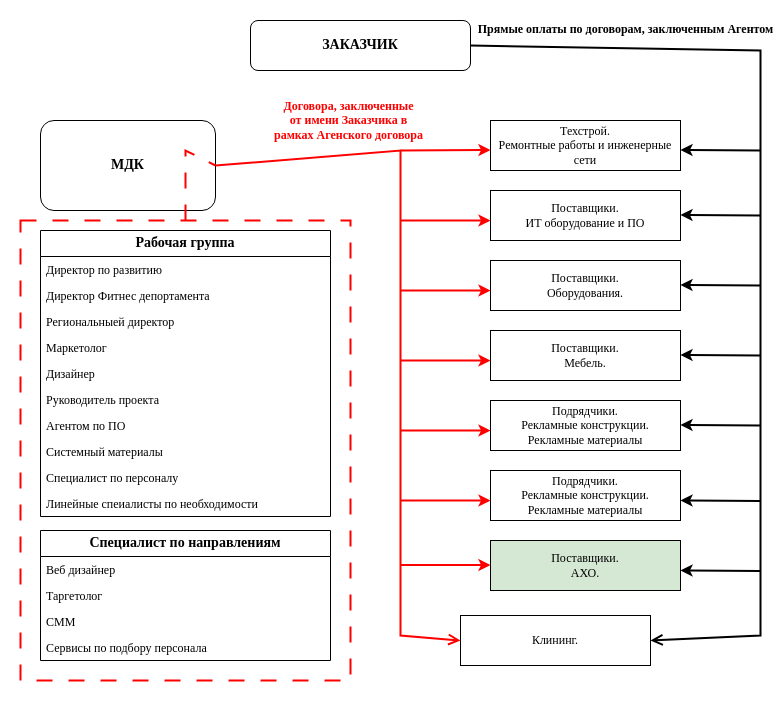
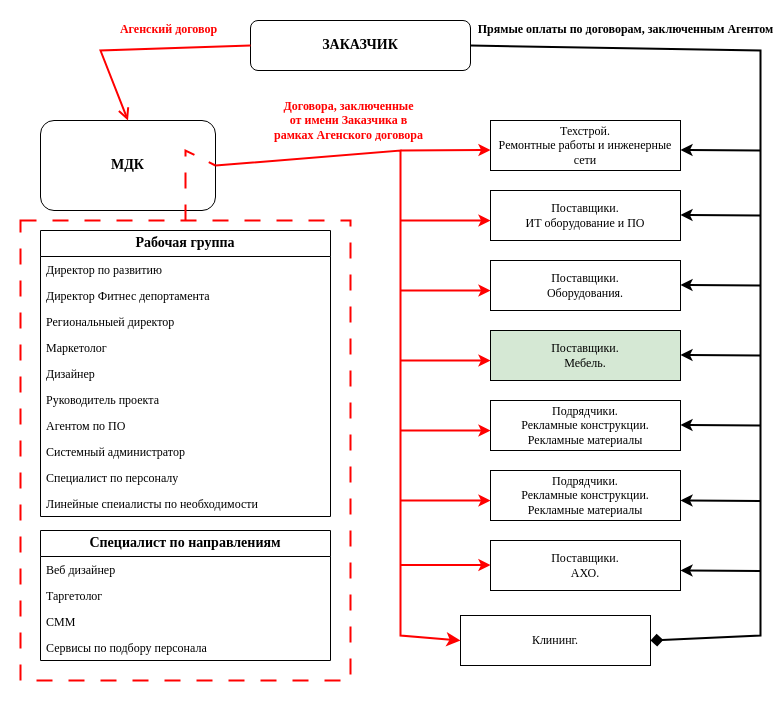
none -> (141, 49)
(586, 356) -> (586, 356)
(109, 453) -> (122, 453)
(586, 566) -> (586, 566)
(450, 640) -> (449, 640)
(659, 640) -> (663, 640)
